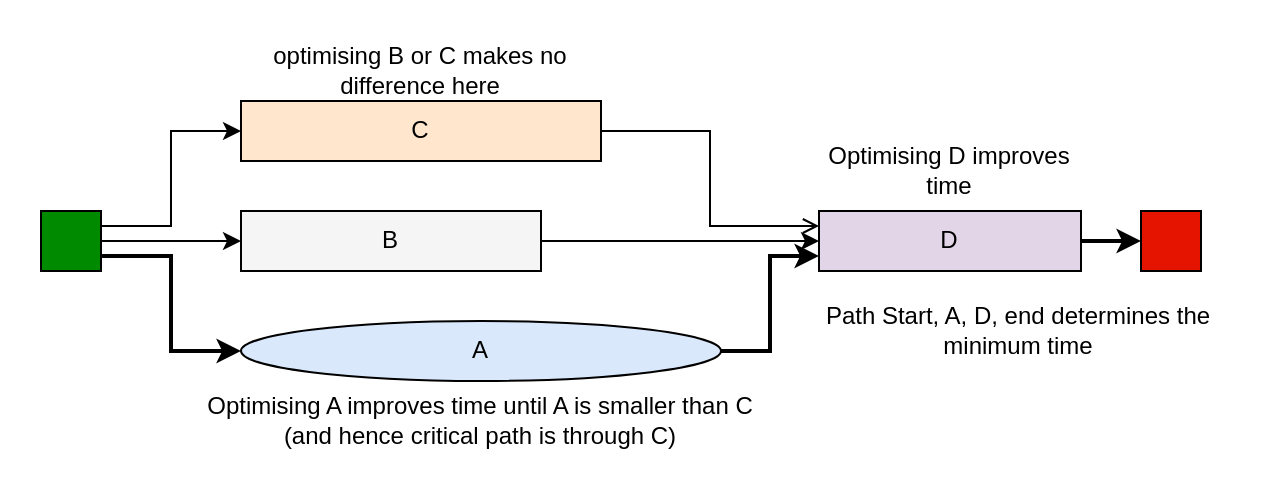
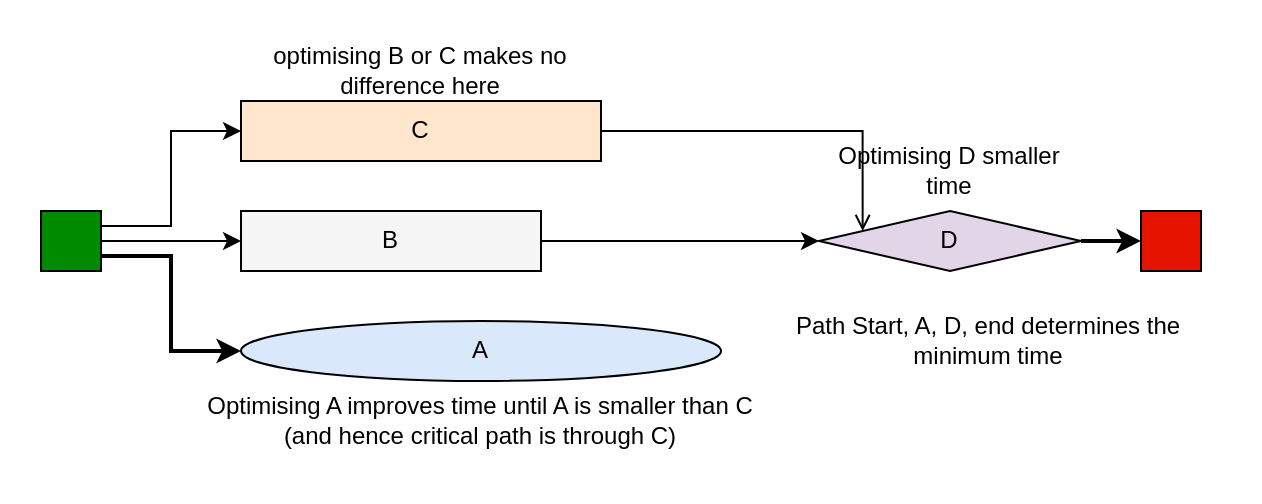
(950, 171) -> (950, 171)
(950, 241) -> (950, 241)
(770, 312) -> none
(1019, 331) -> (989, 341)
